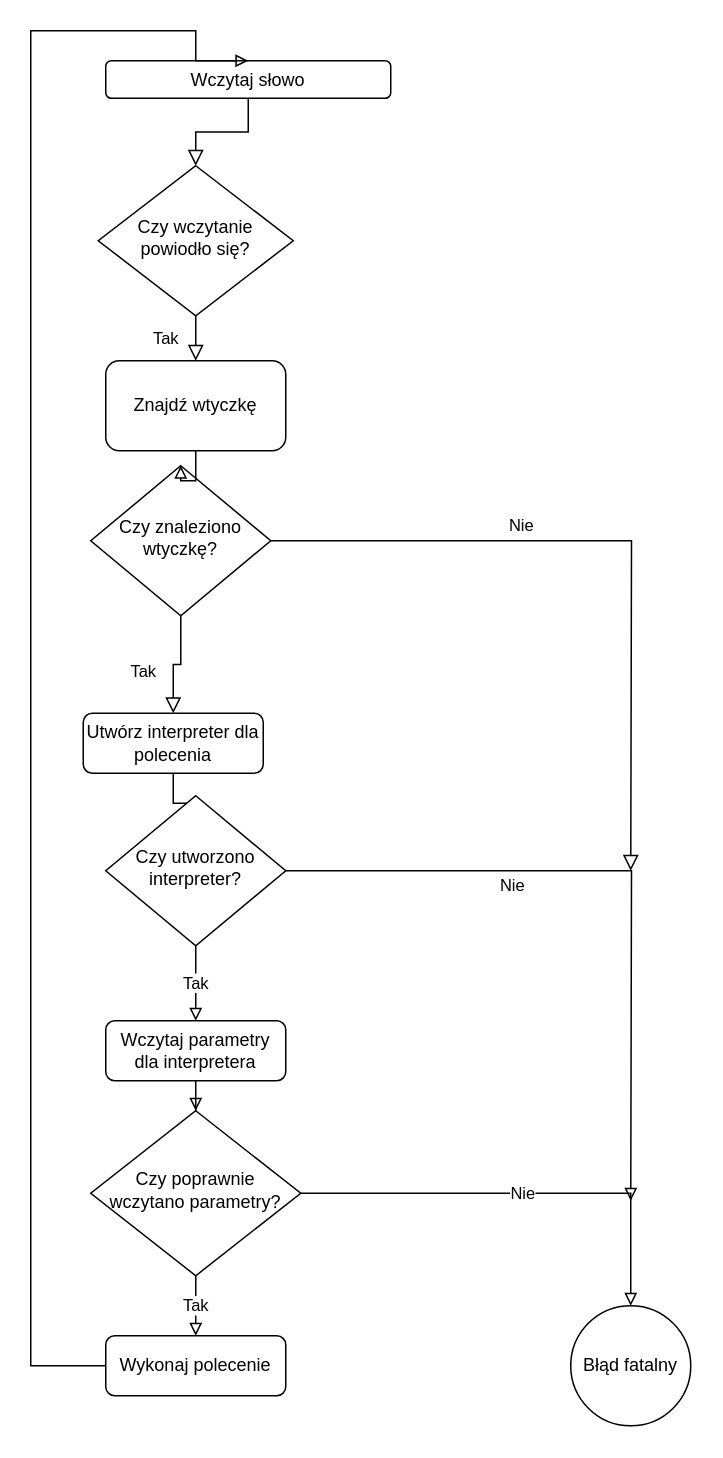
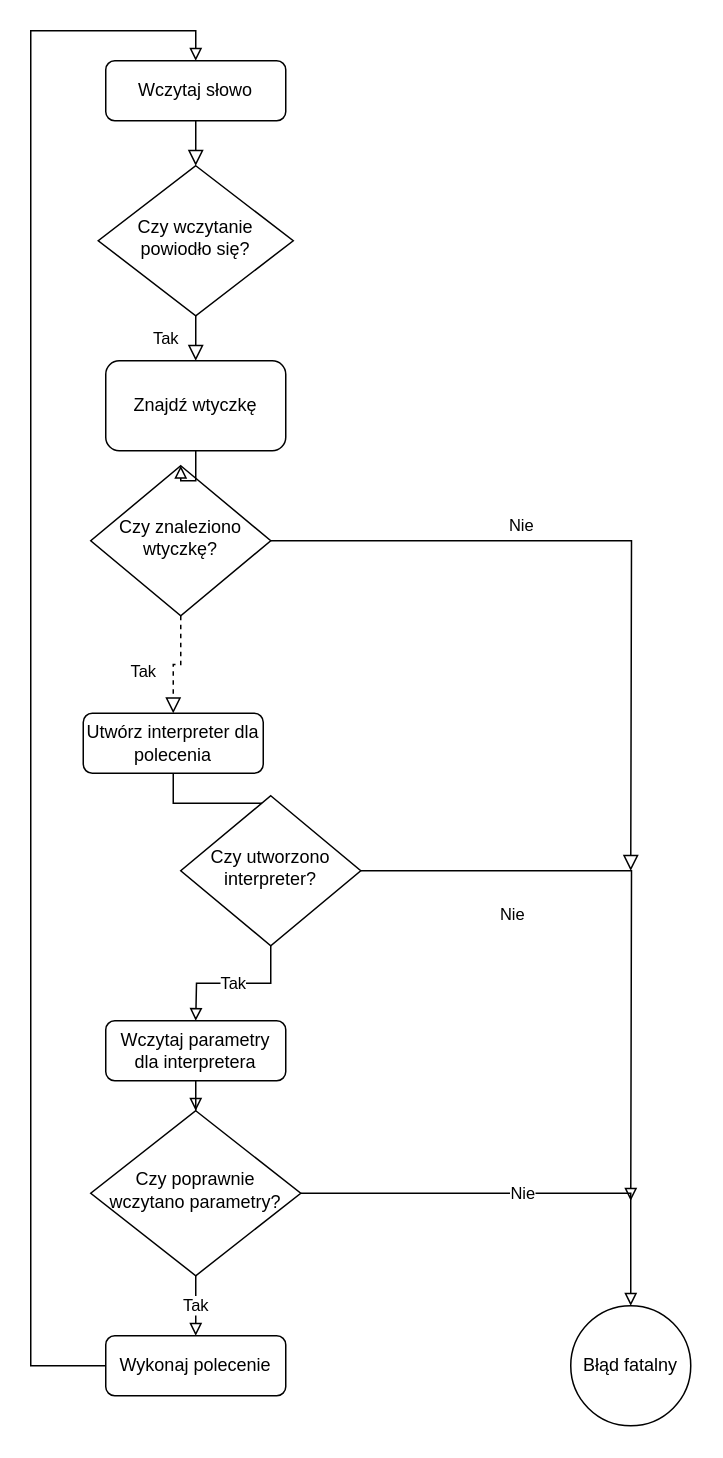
(248, 80) -> (196, 91)
(181, 661) -> (181, 661)
(196, 871) -> (271, 871)
